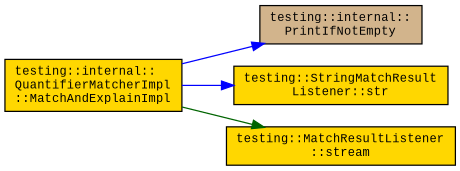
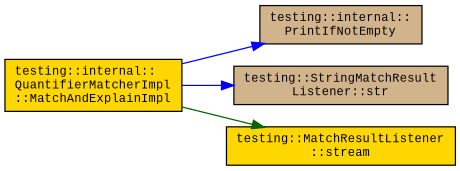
(341, 85) -> (341, 85)
